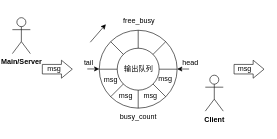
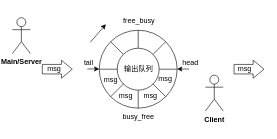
(139, 117) -> (139, 117)
